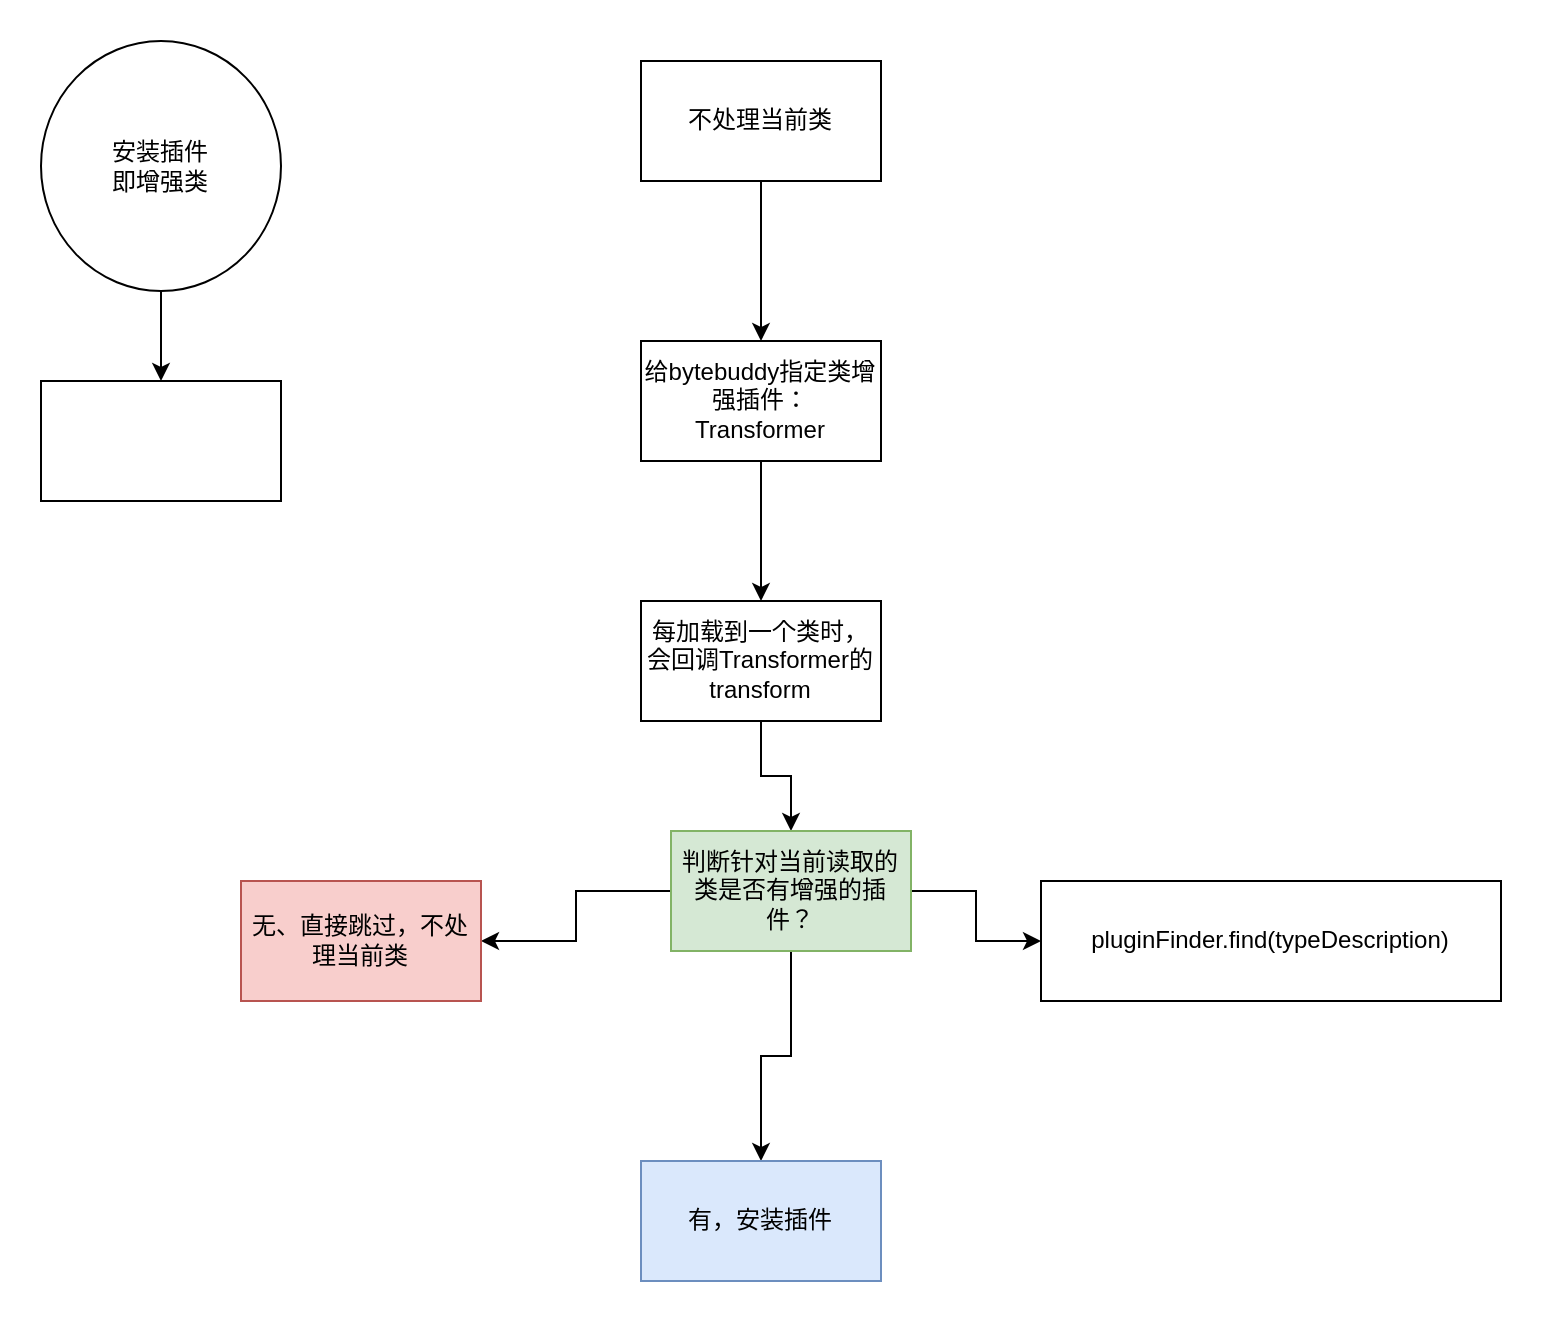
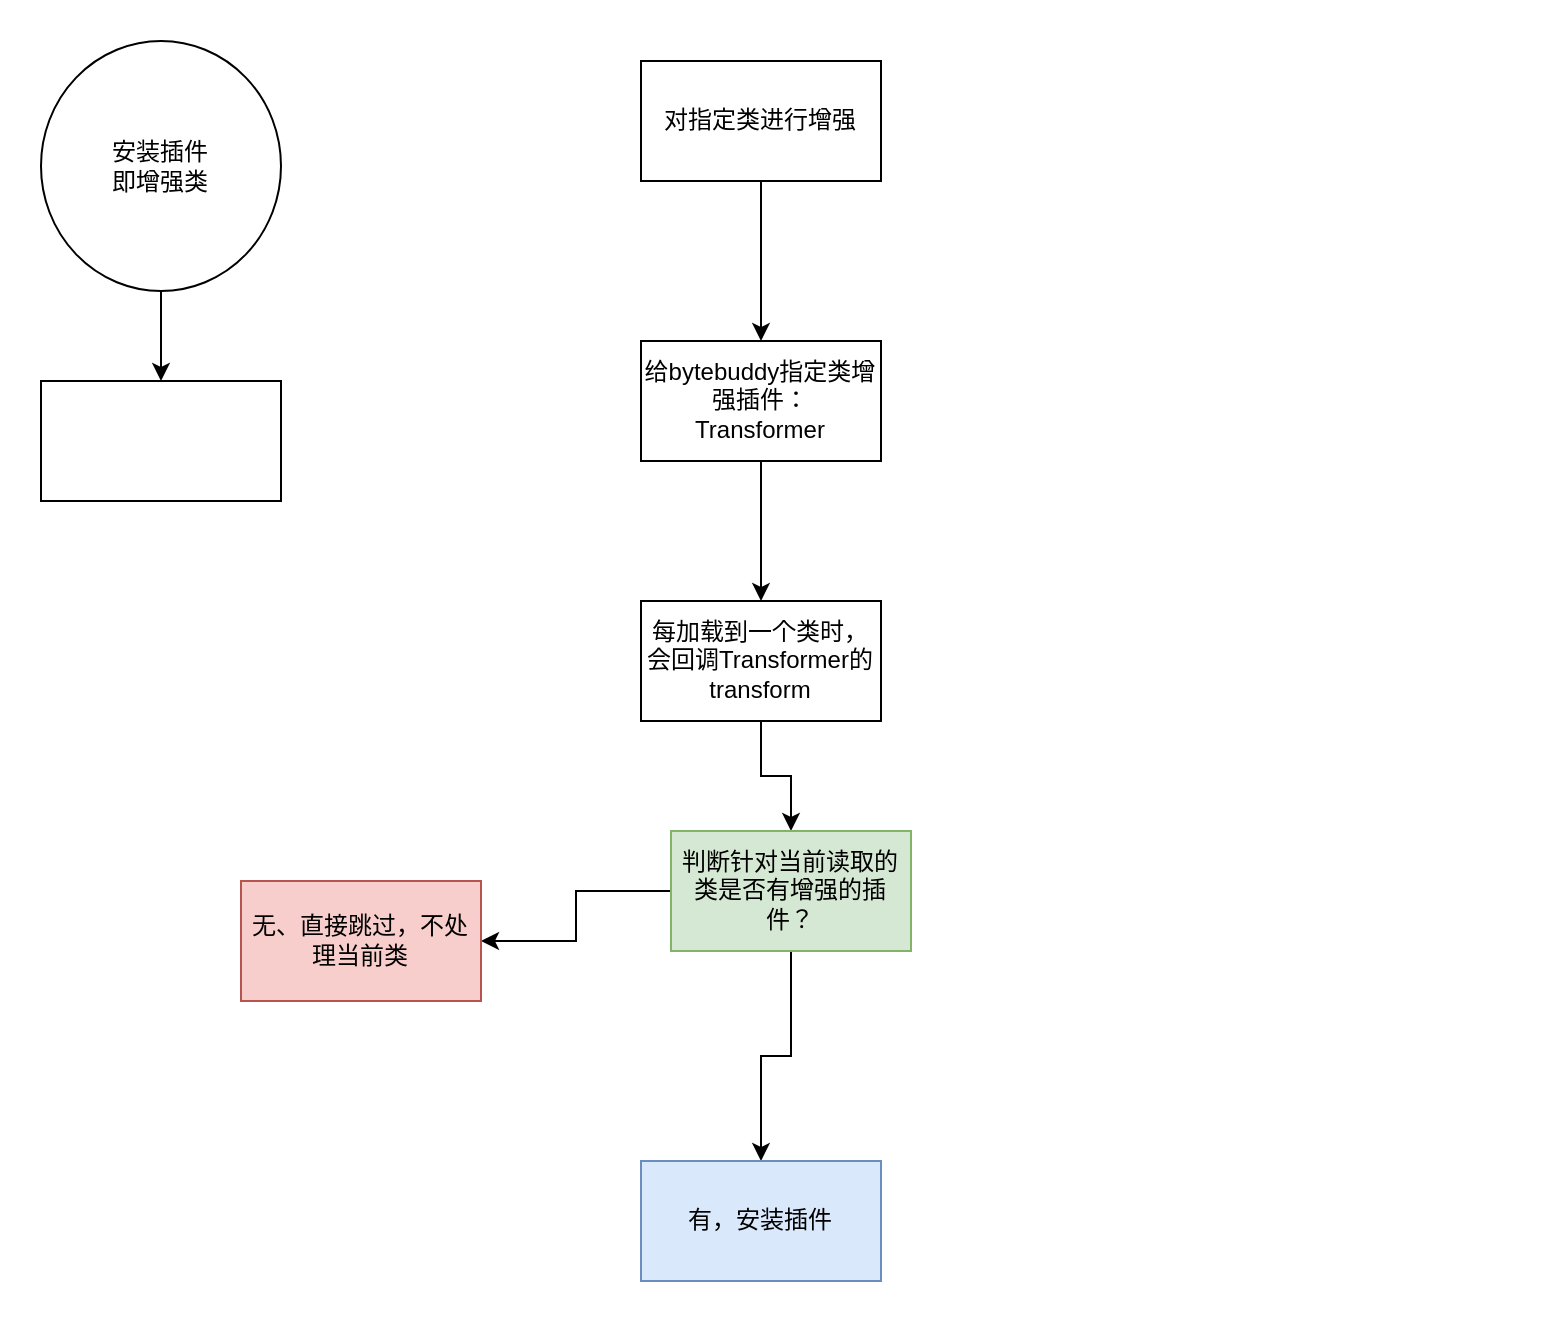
(761, 121) -> (761, 121)
(976, 909) -> none
(1271, 941) -> none
